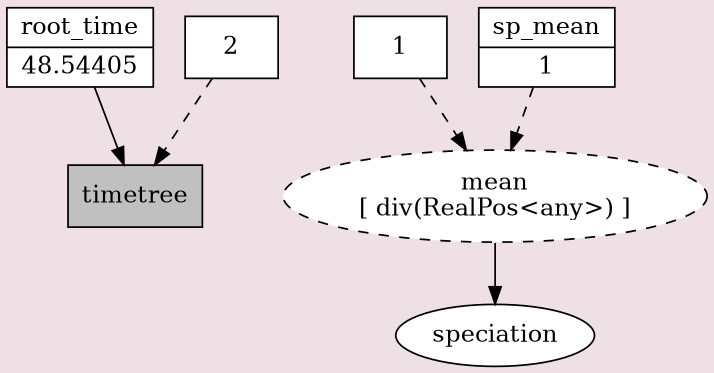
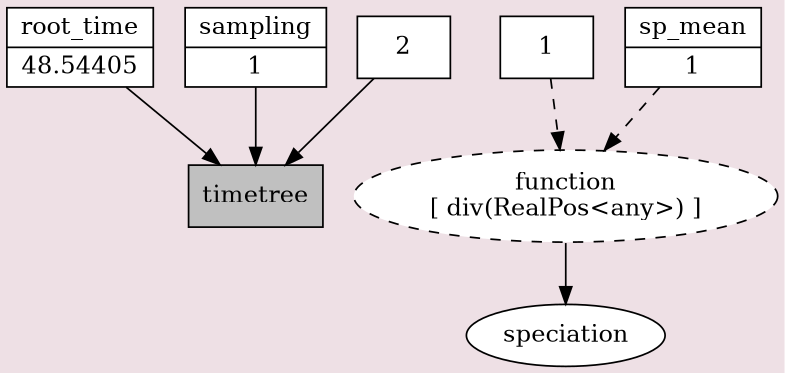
none -> (256, 47)
(188, 114) -> (336, 115)
(495, 196) -> (566, 196)
